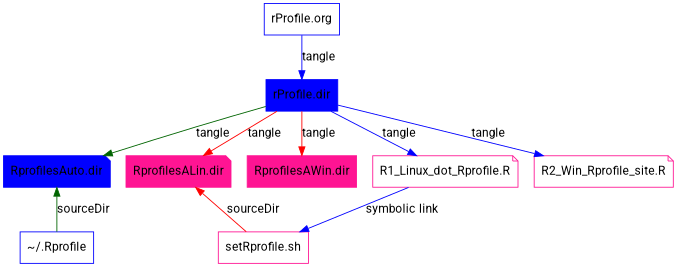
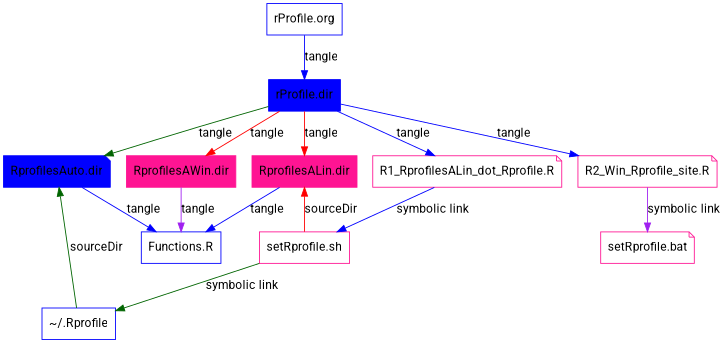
(178, 172) -> (304, 172)
(445, 172) -> (467, 172)
none -> (181, 248)
none -> (648, 248)
none -> (192, 286)
